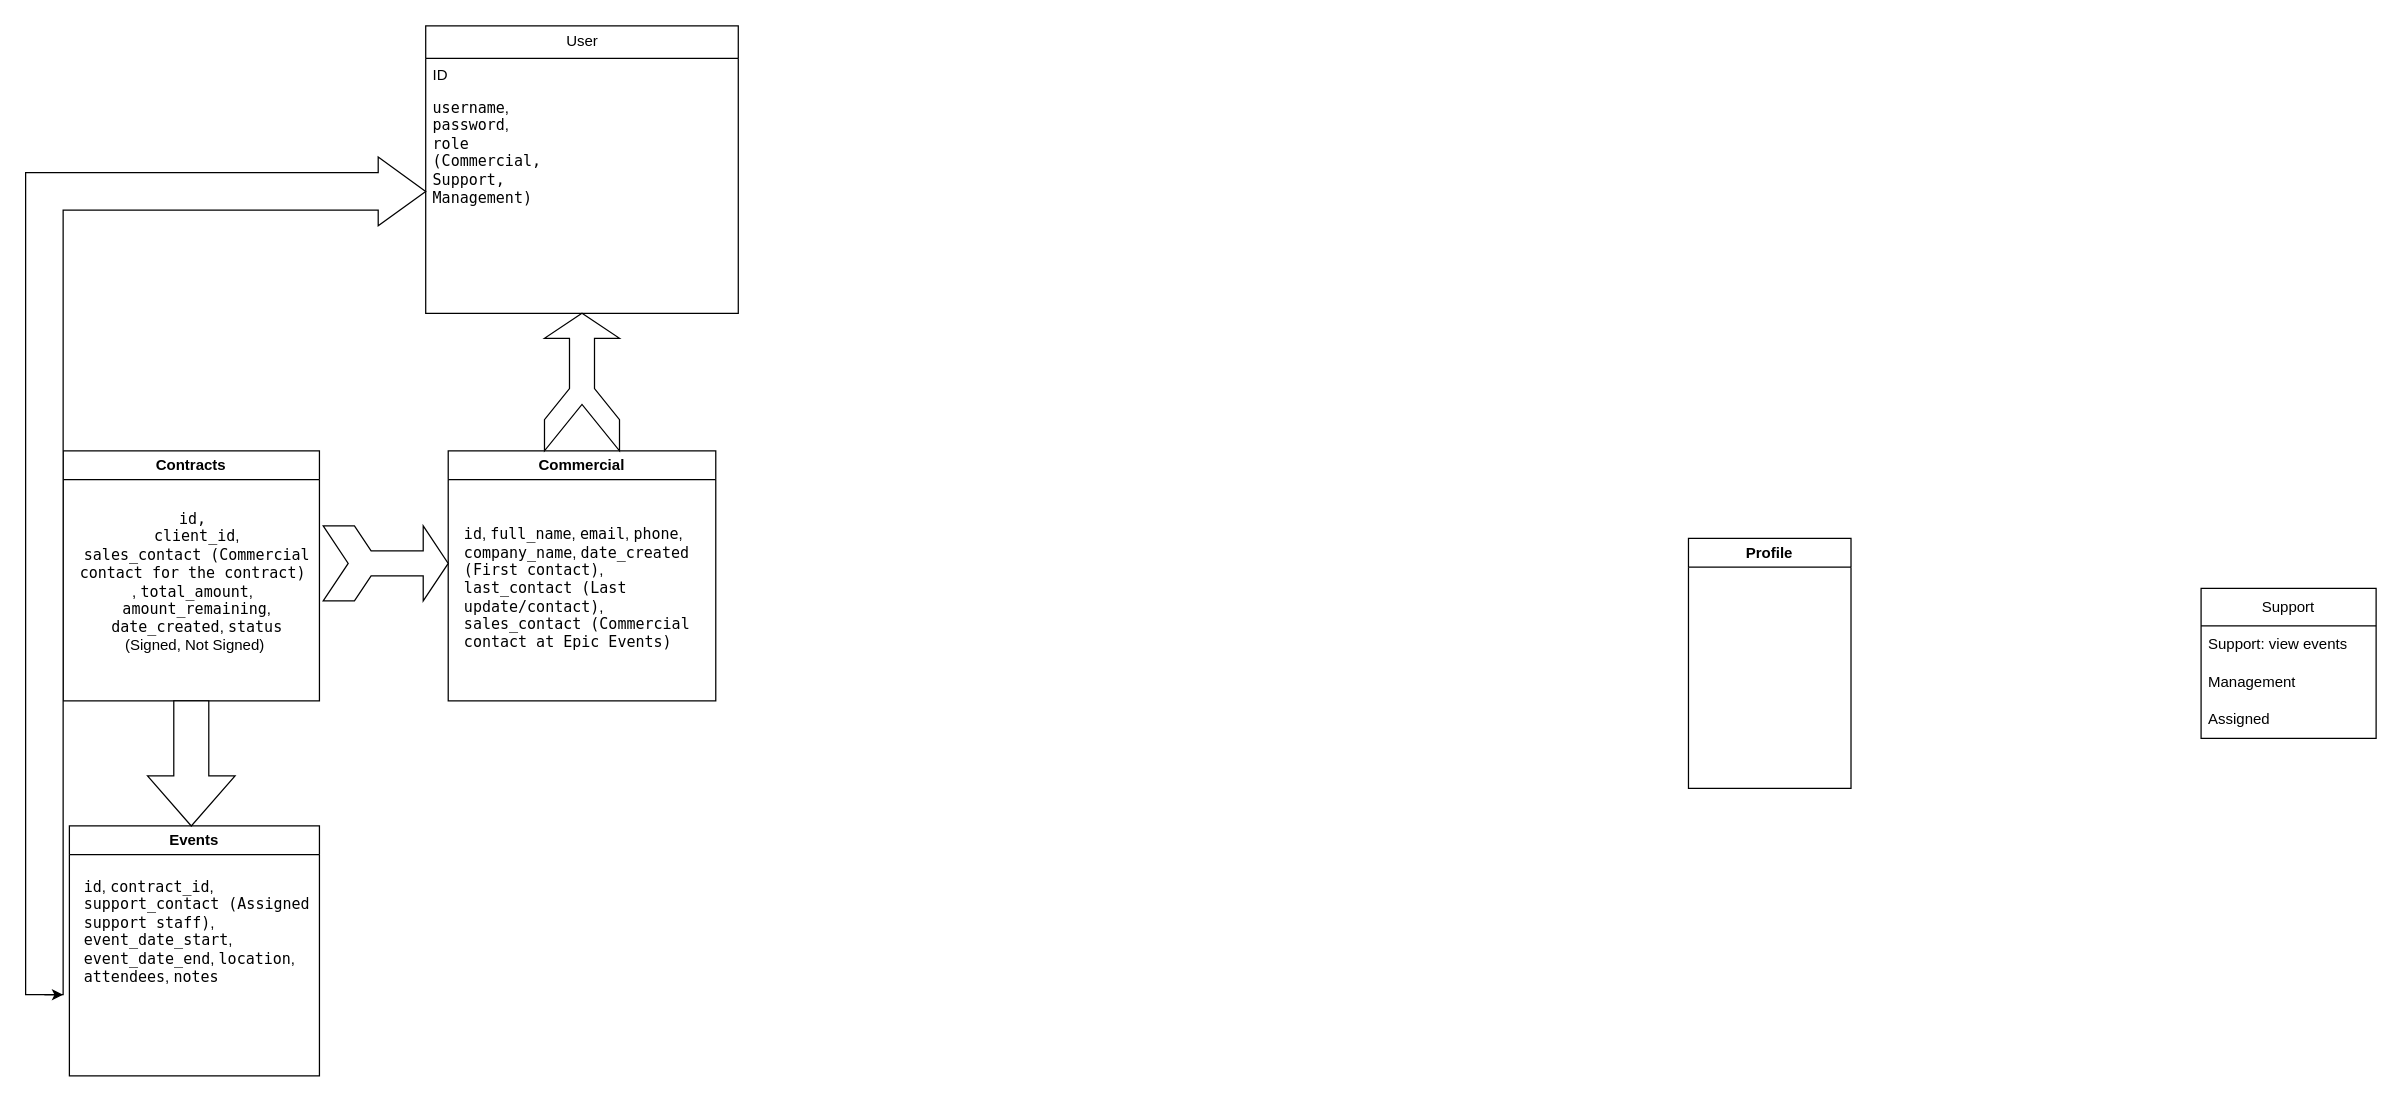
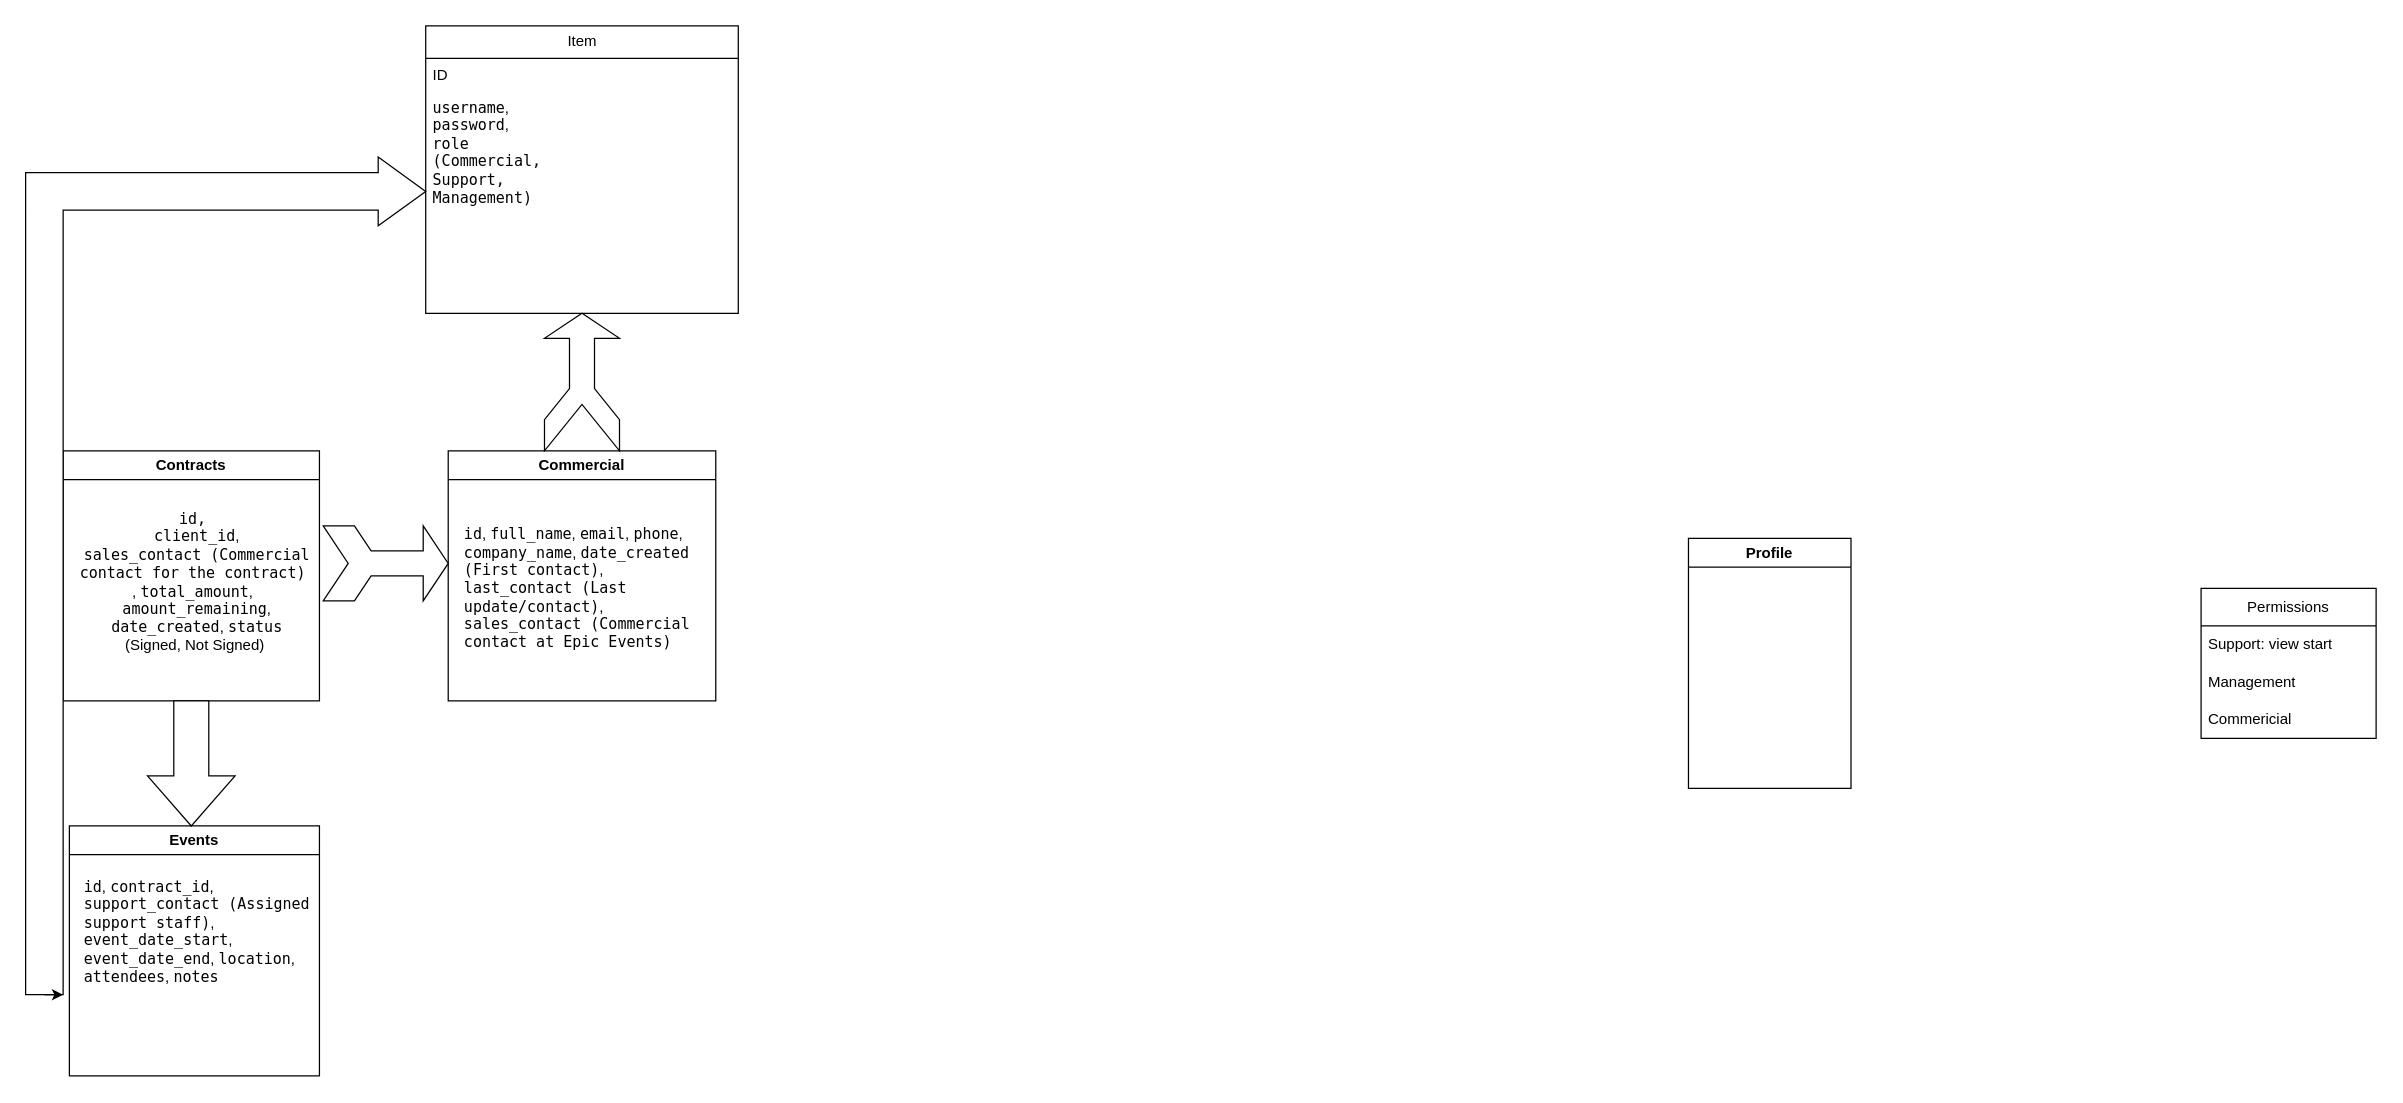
(583, 42) -> (583, 42)
(2288, 607) -> (2288, 607)
(2284, 644) -> (2280, 644)
(2240, 719) -> (2248, 719)
